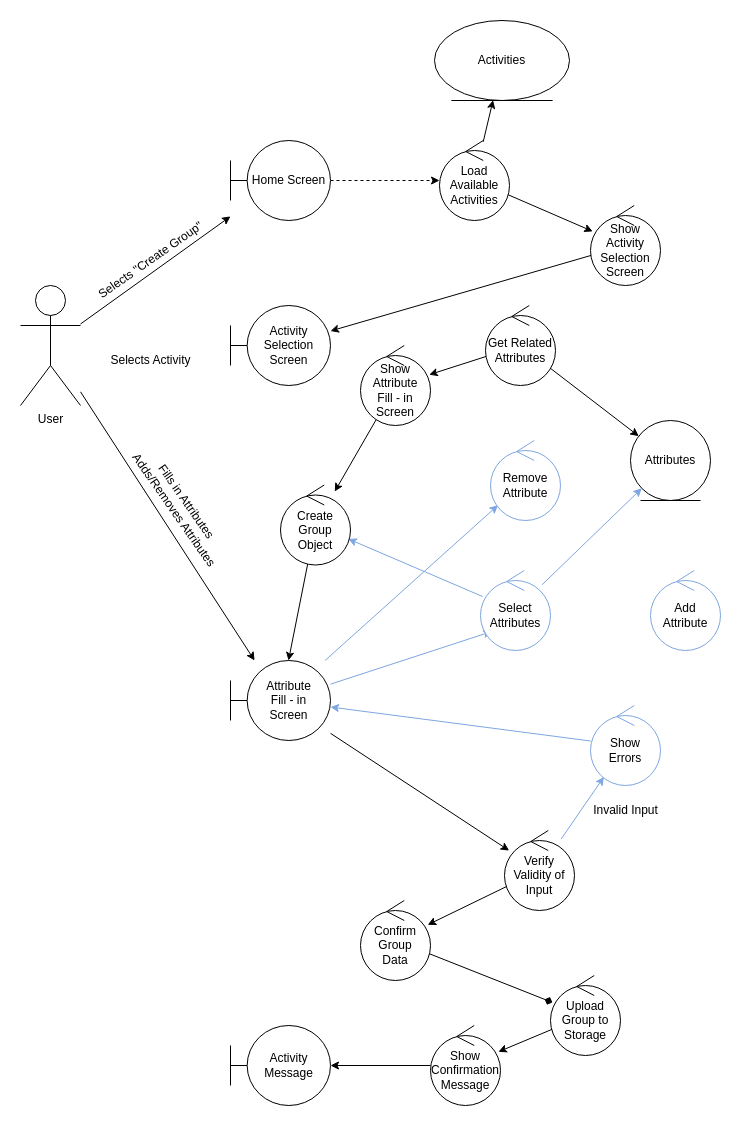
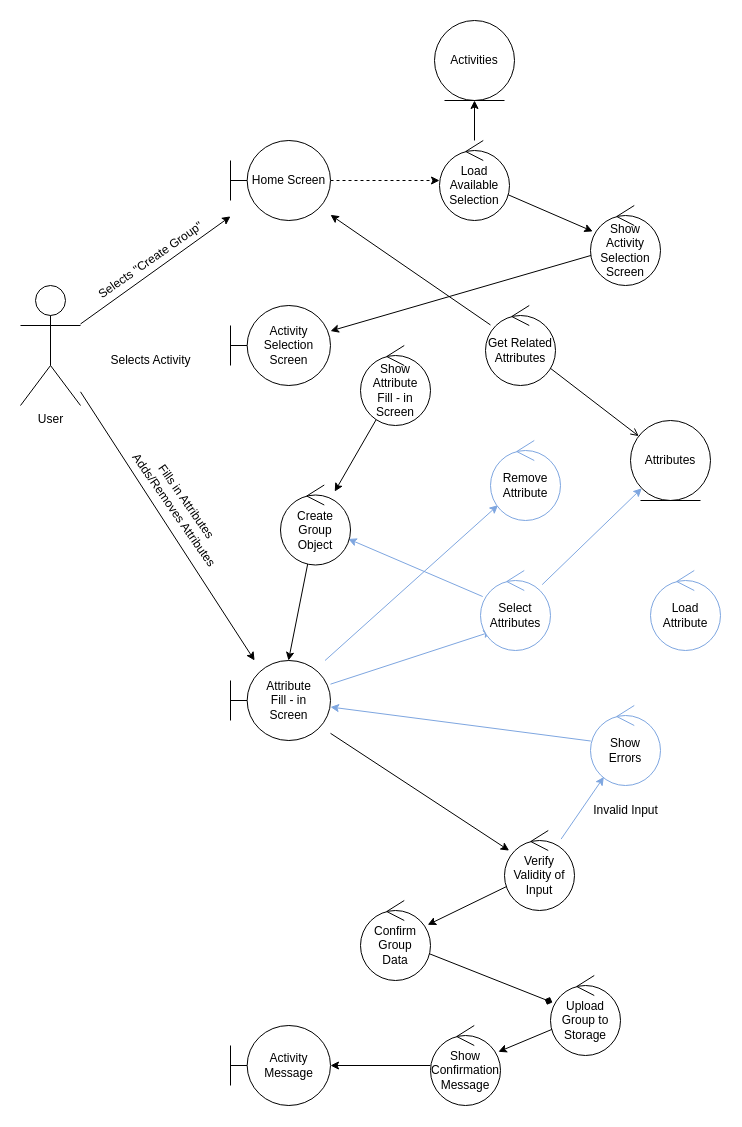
(502, 61) -> (475, 61)
(475, 186) -> (475, 186)
(461, 365) -> (414, 272)
(632, 431) -> (633, 432)
(686, 616) -> (686, 616)
